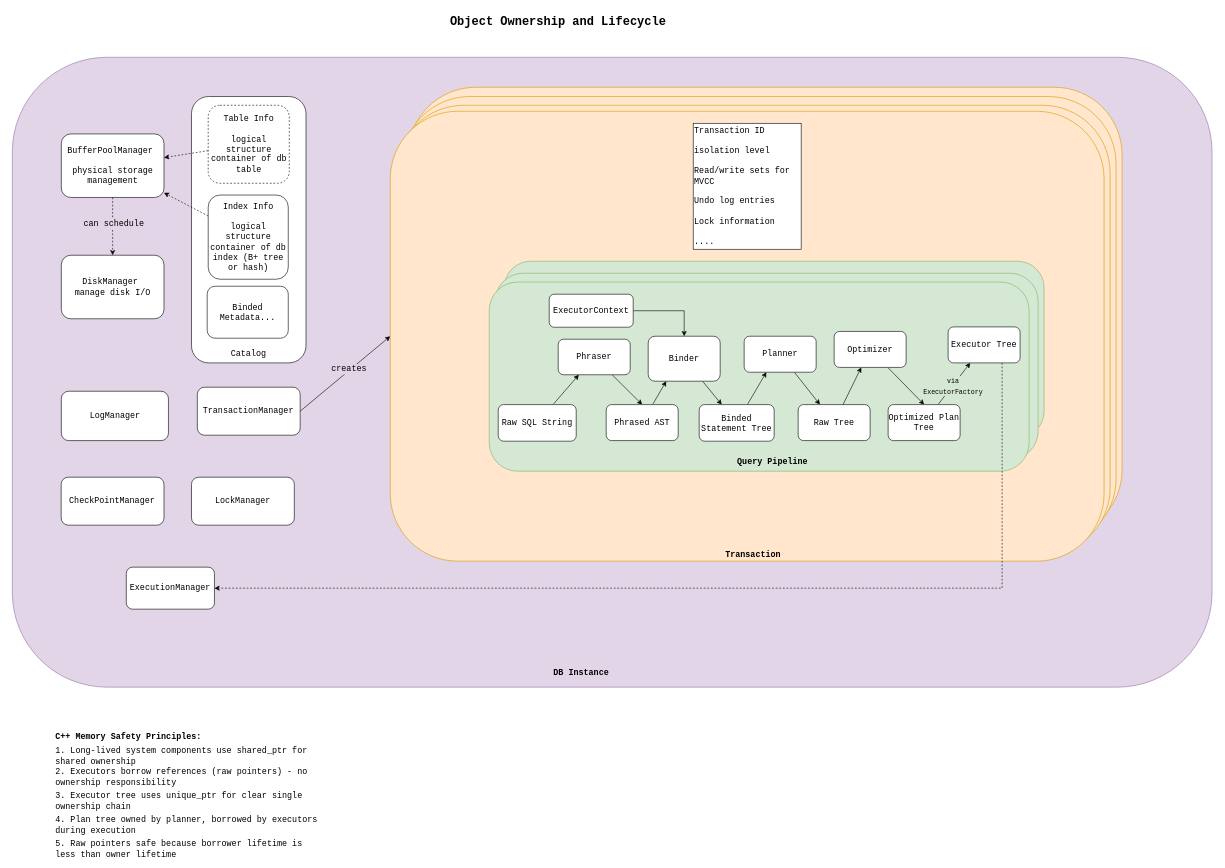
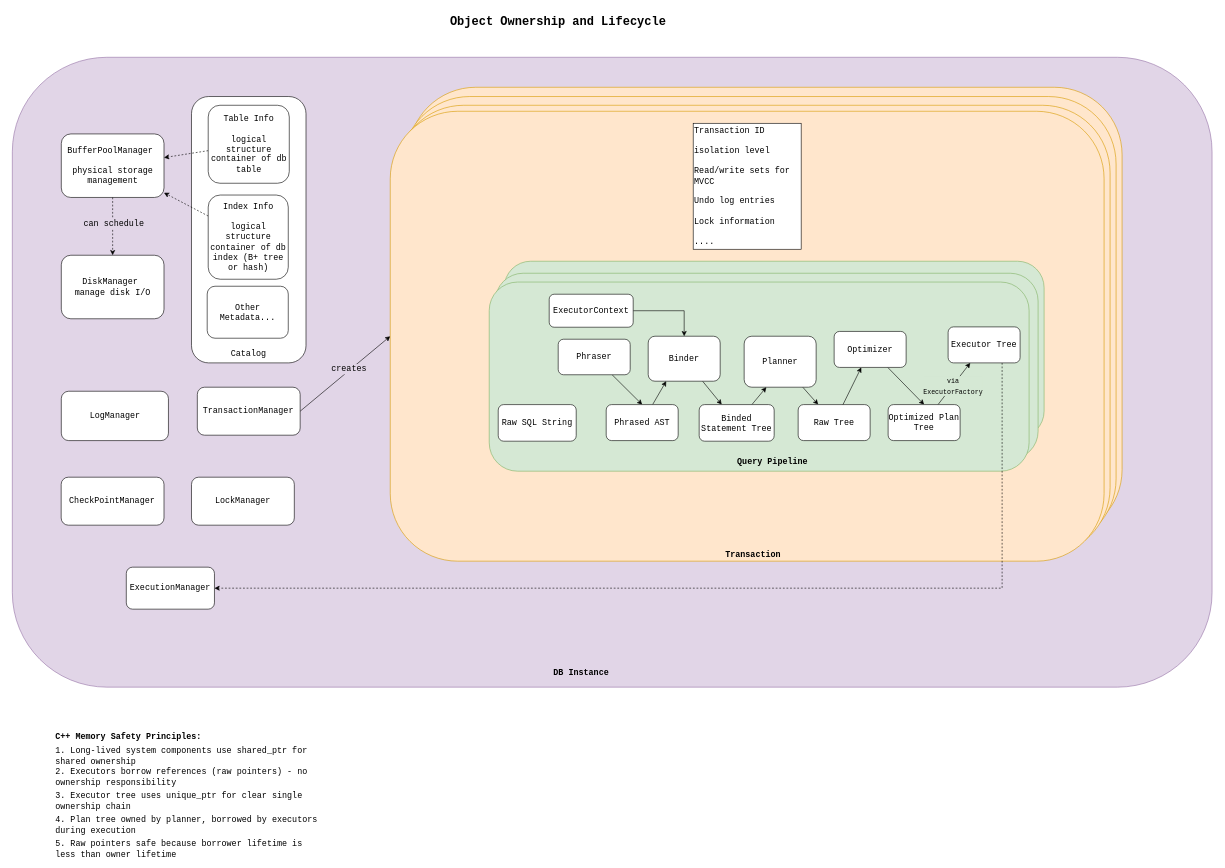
(249, 144) -> (249, 144)
(248, 312) -> (248, 312)
(780, 354) -> (780, 362)
(566, 390) -> none
